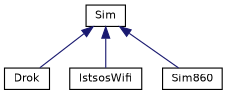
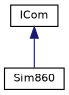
(106, 16) -> (34, 16)
(27, 79) -> none
(106, 79) -> none
